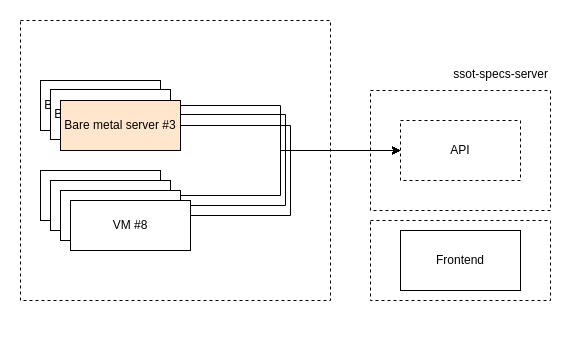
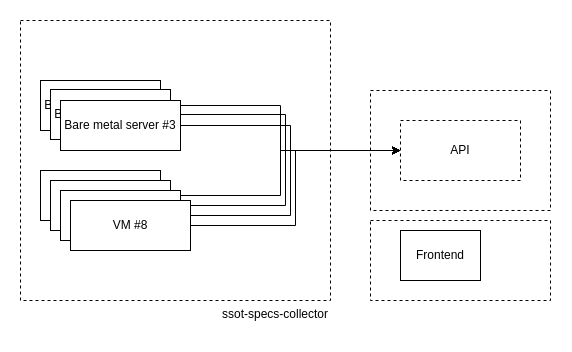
(471, 76) -> none
(121, 126) -> (121, 126)
none -> (280, 226)
(461, 261) -> (441, 256)
none -> (251, 316)
